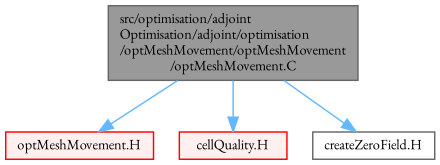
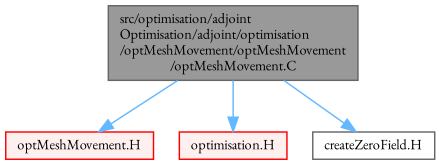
(233, 146) -> (233, 146)
